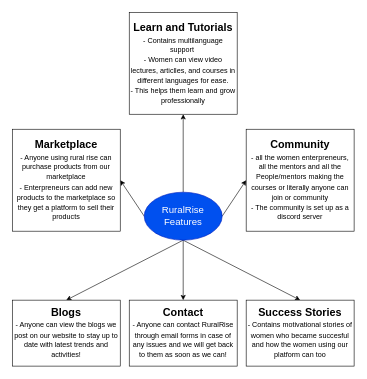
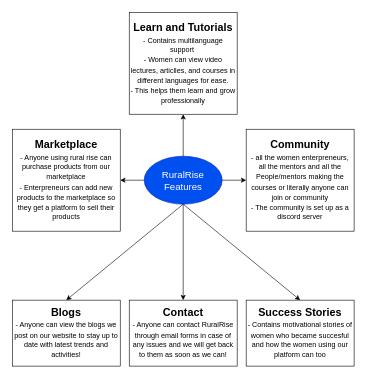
(183, 216) -> (183, 180)
